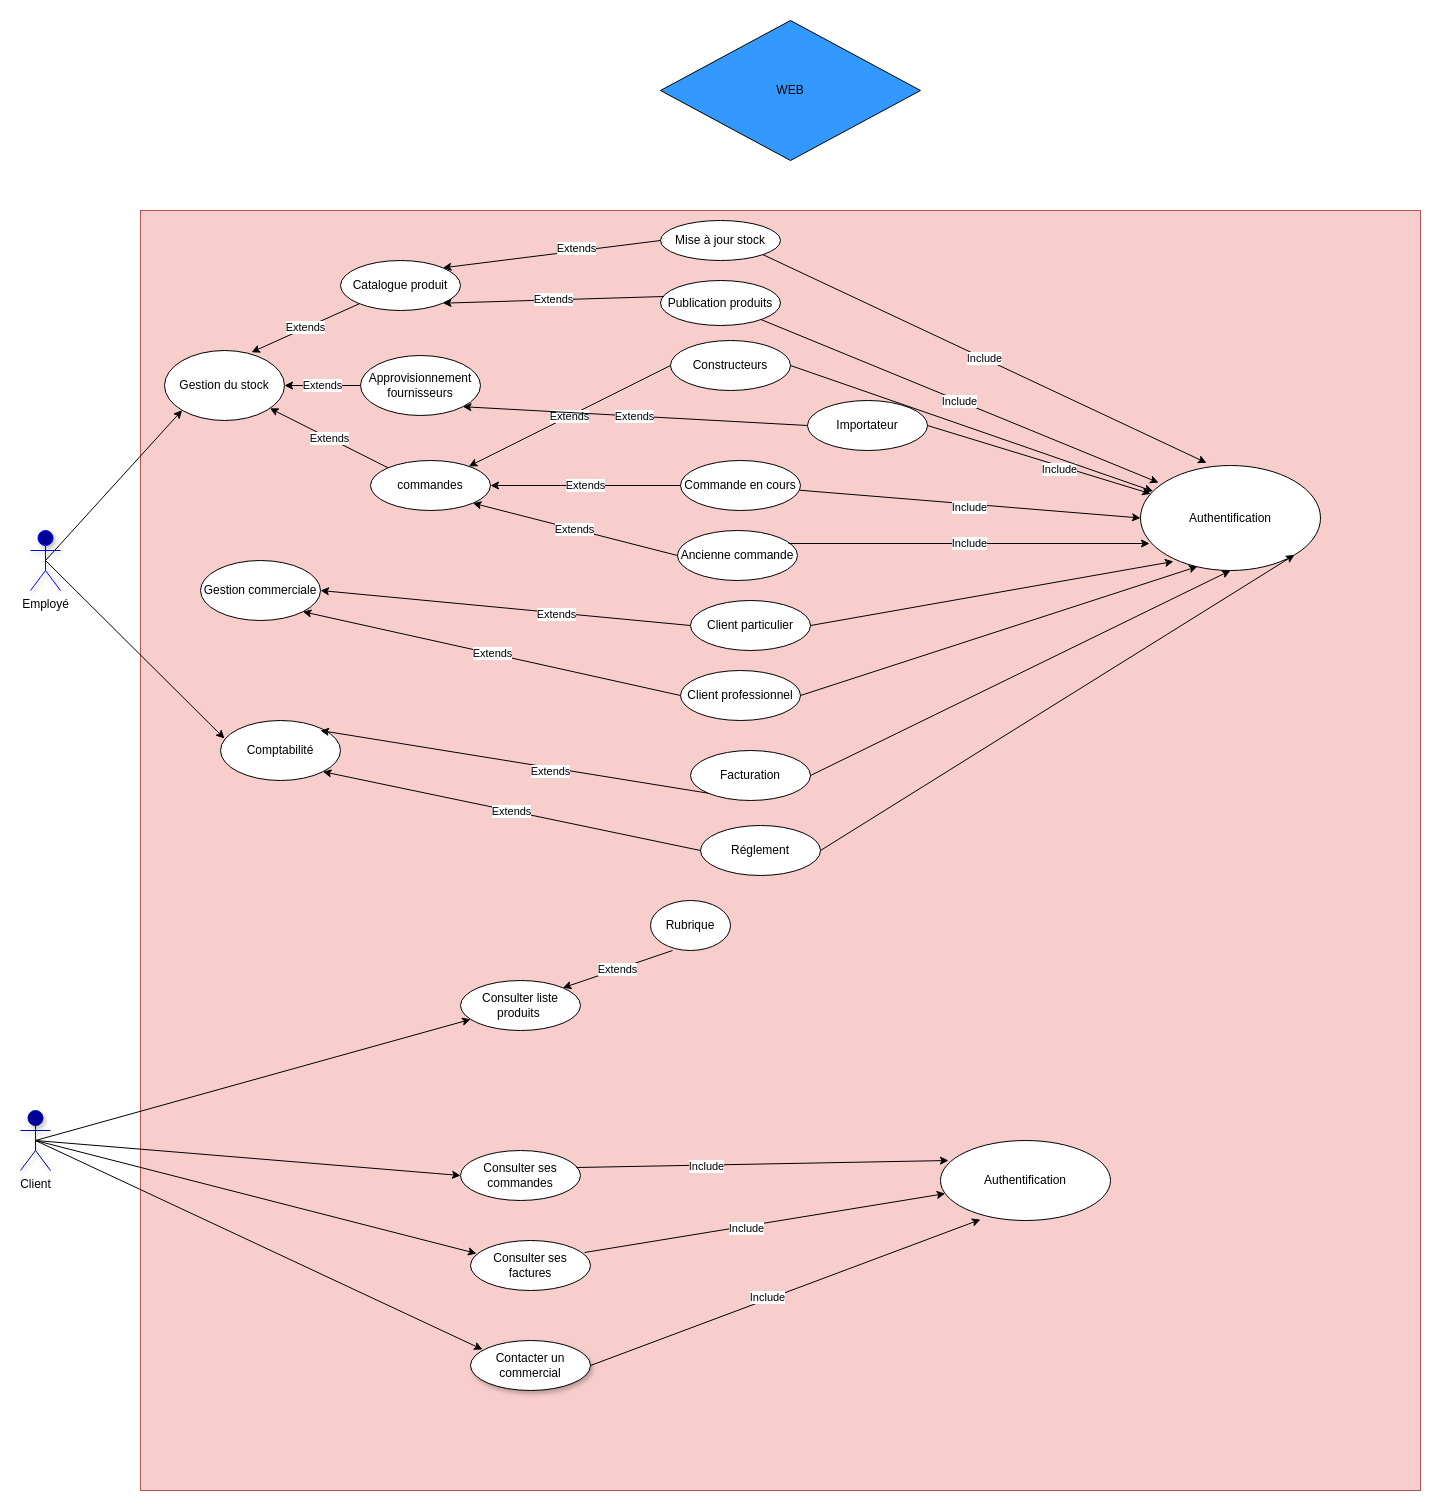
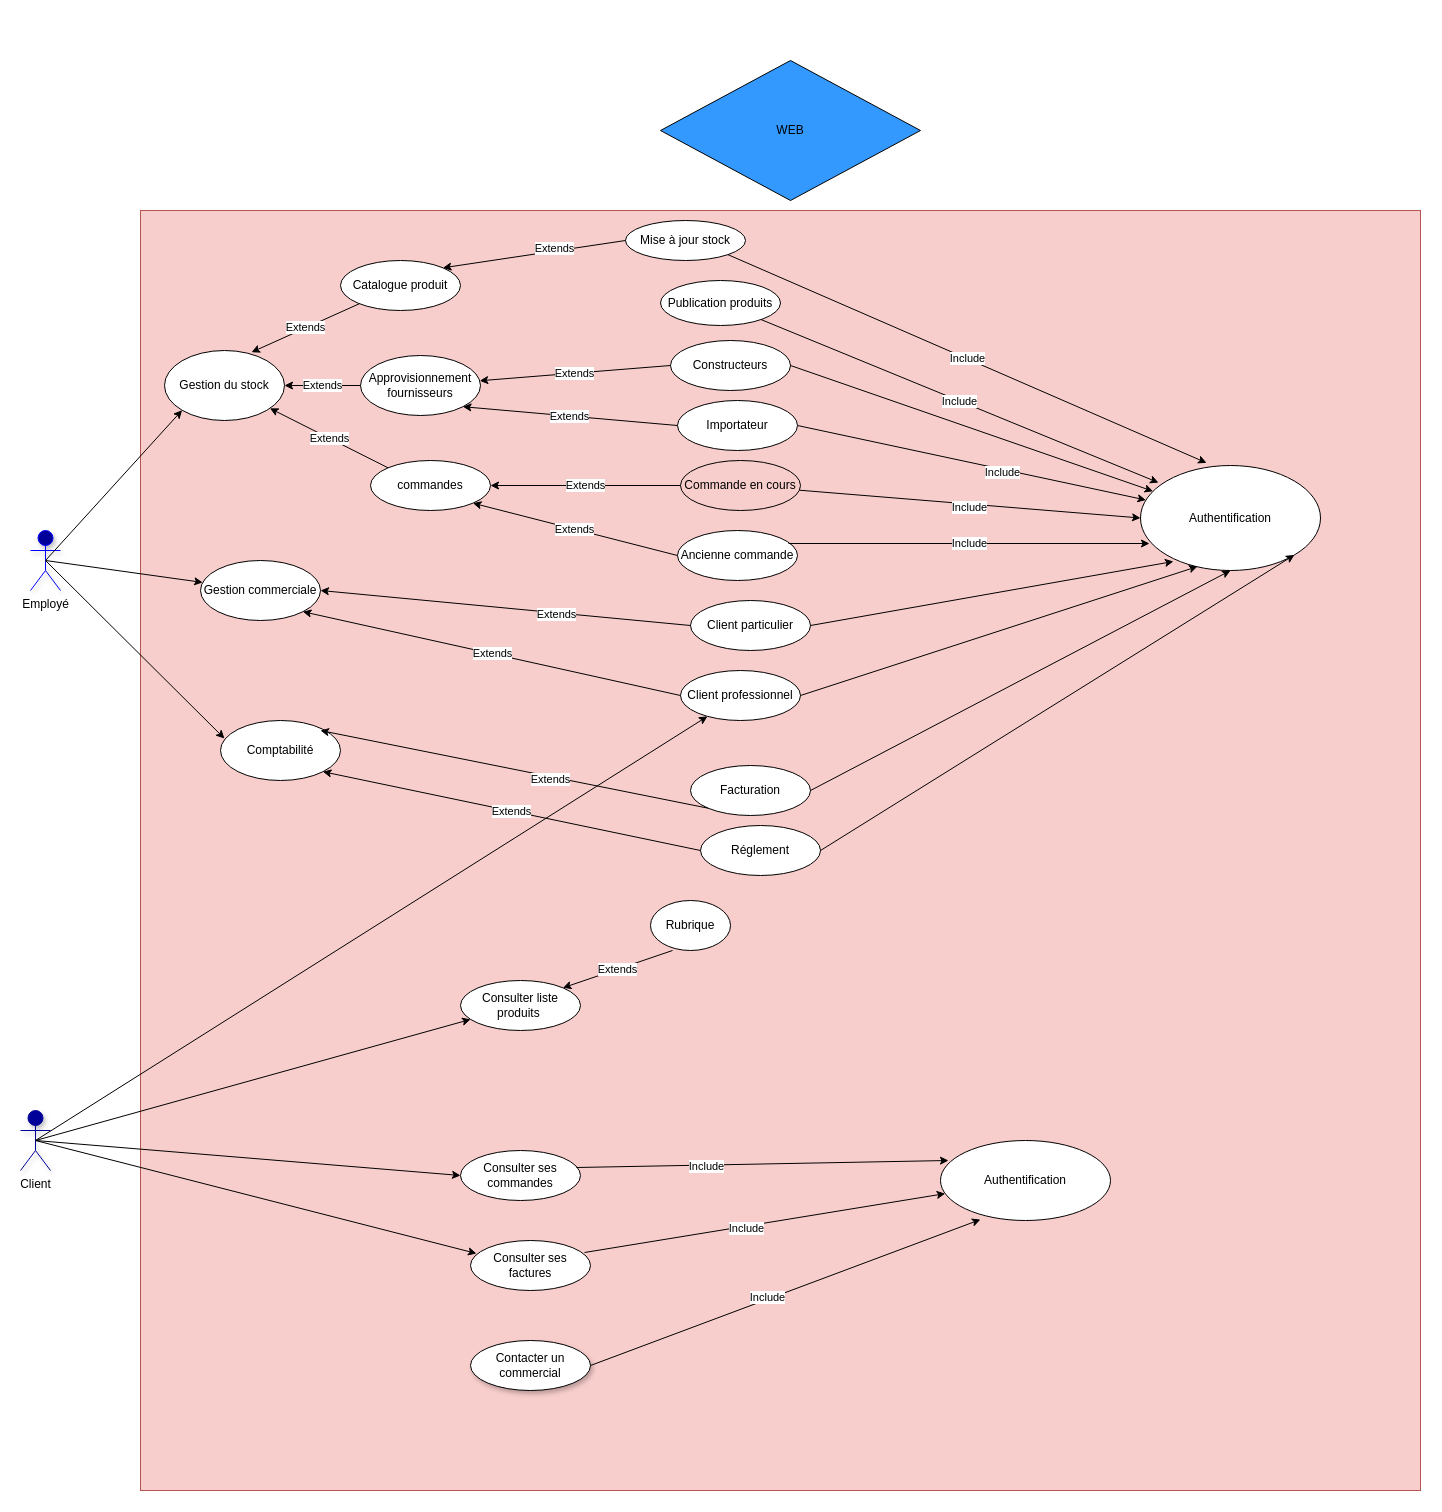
(791, 91) -> (791, 131)
(721, 241) -> (686, 241)
(556, 300) -> none
(622, 390) -> (578, 373)
(868, 426) -> (738, 426)
(741, 486) -> (741, 486)
none -> (123, 571)
(751, 776) -> (751, 791)
(257, 1244) -> (376, 925)
